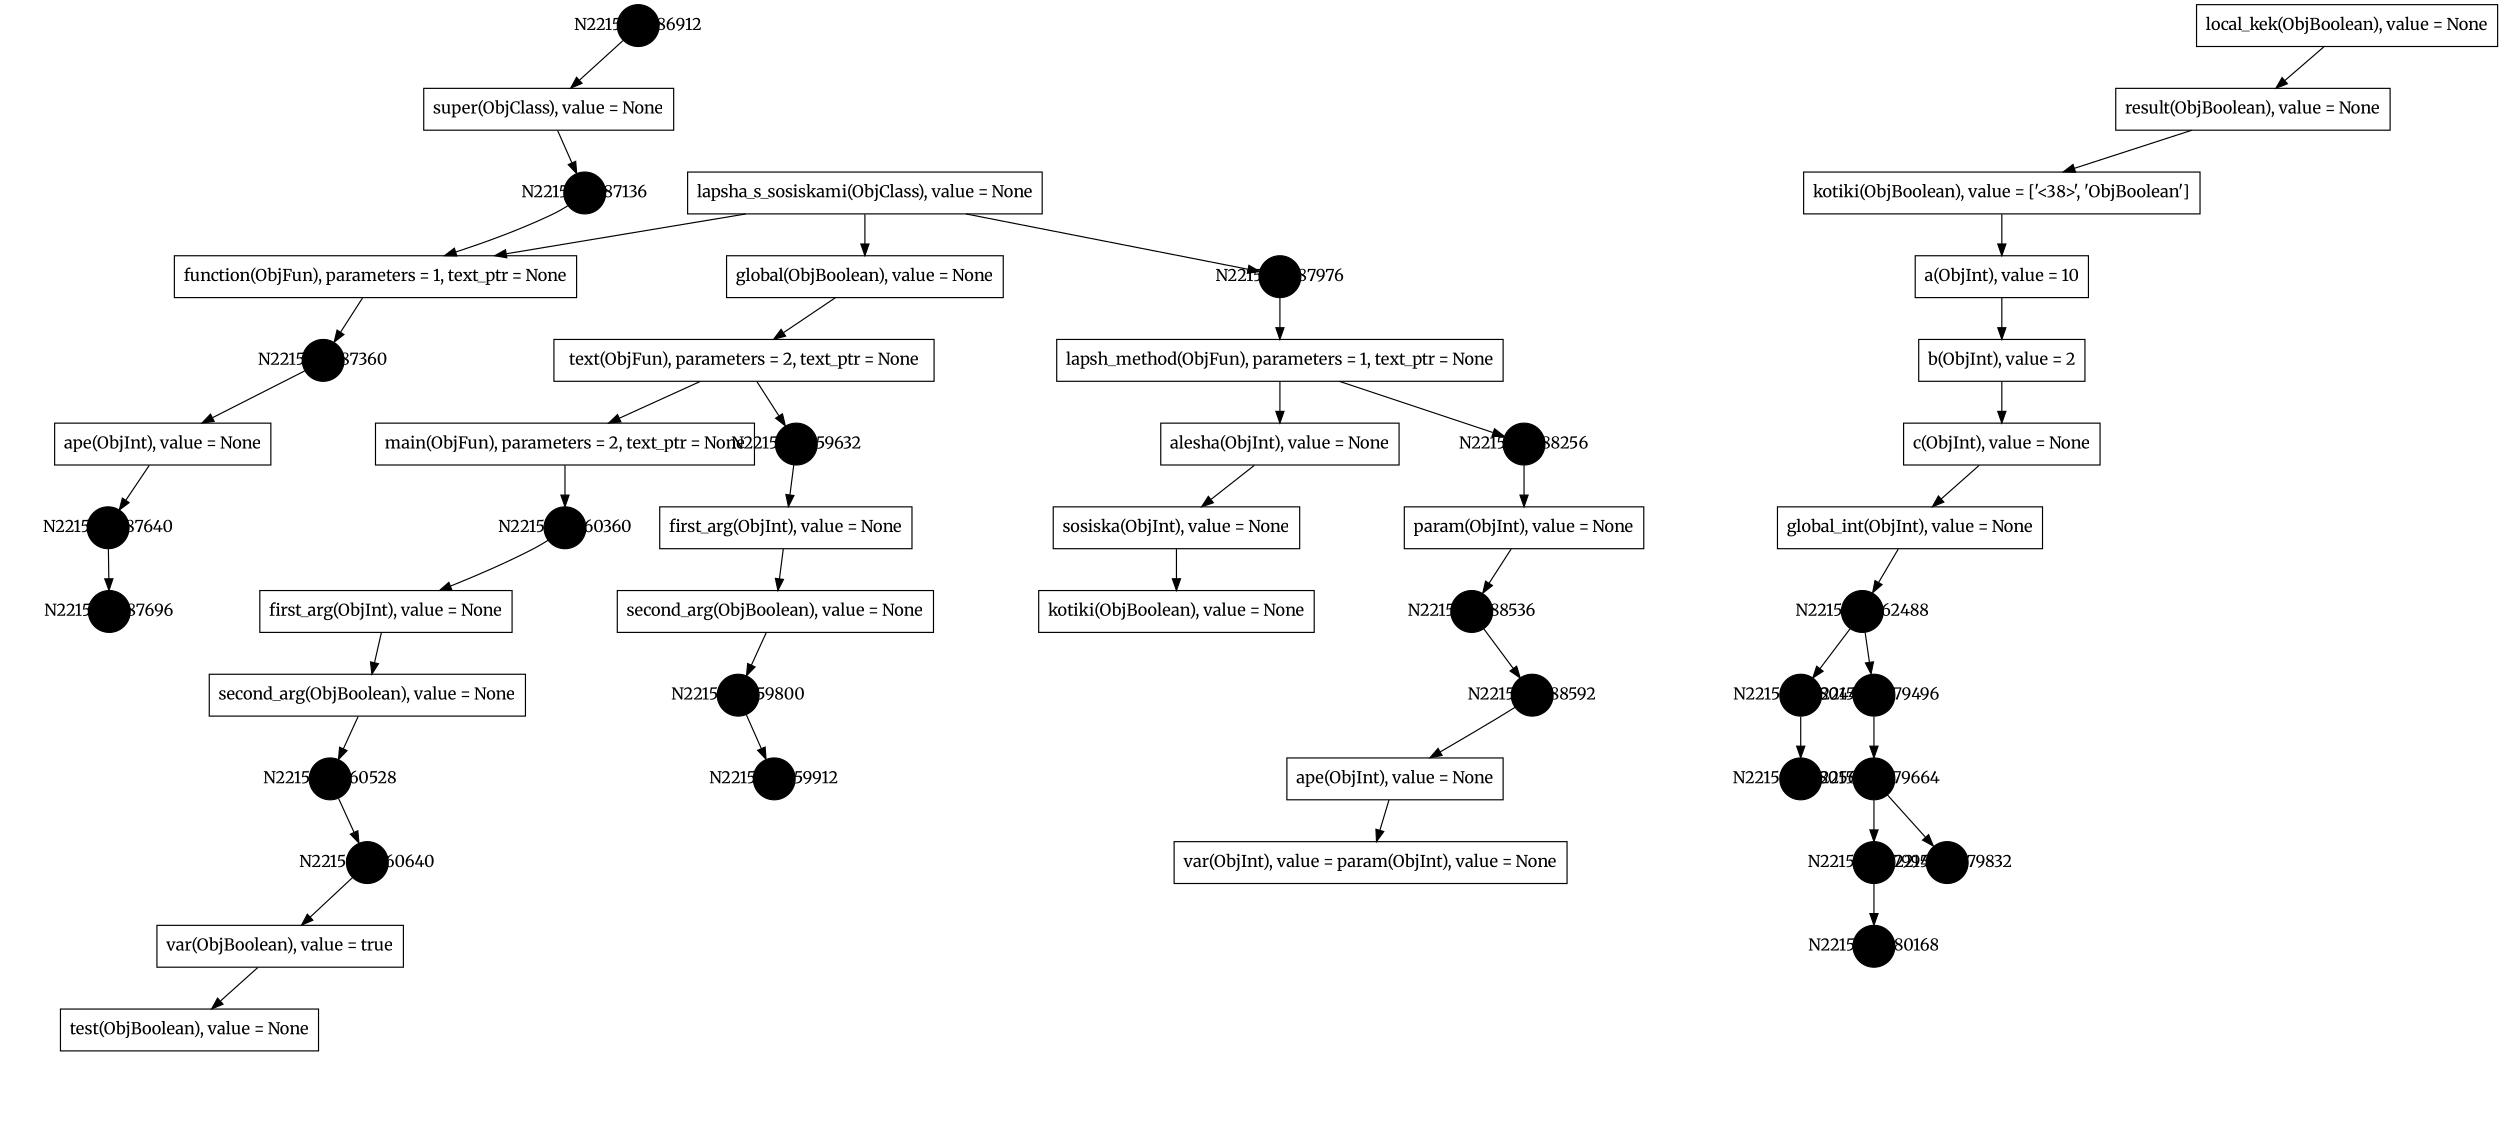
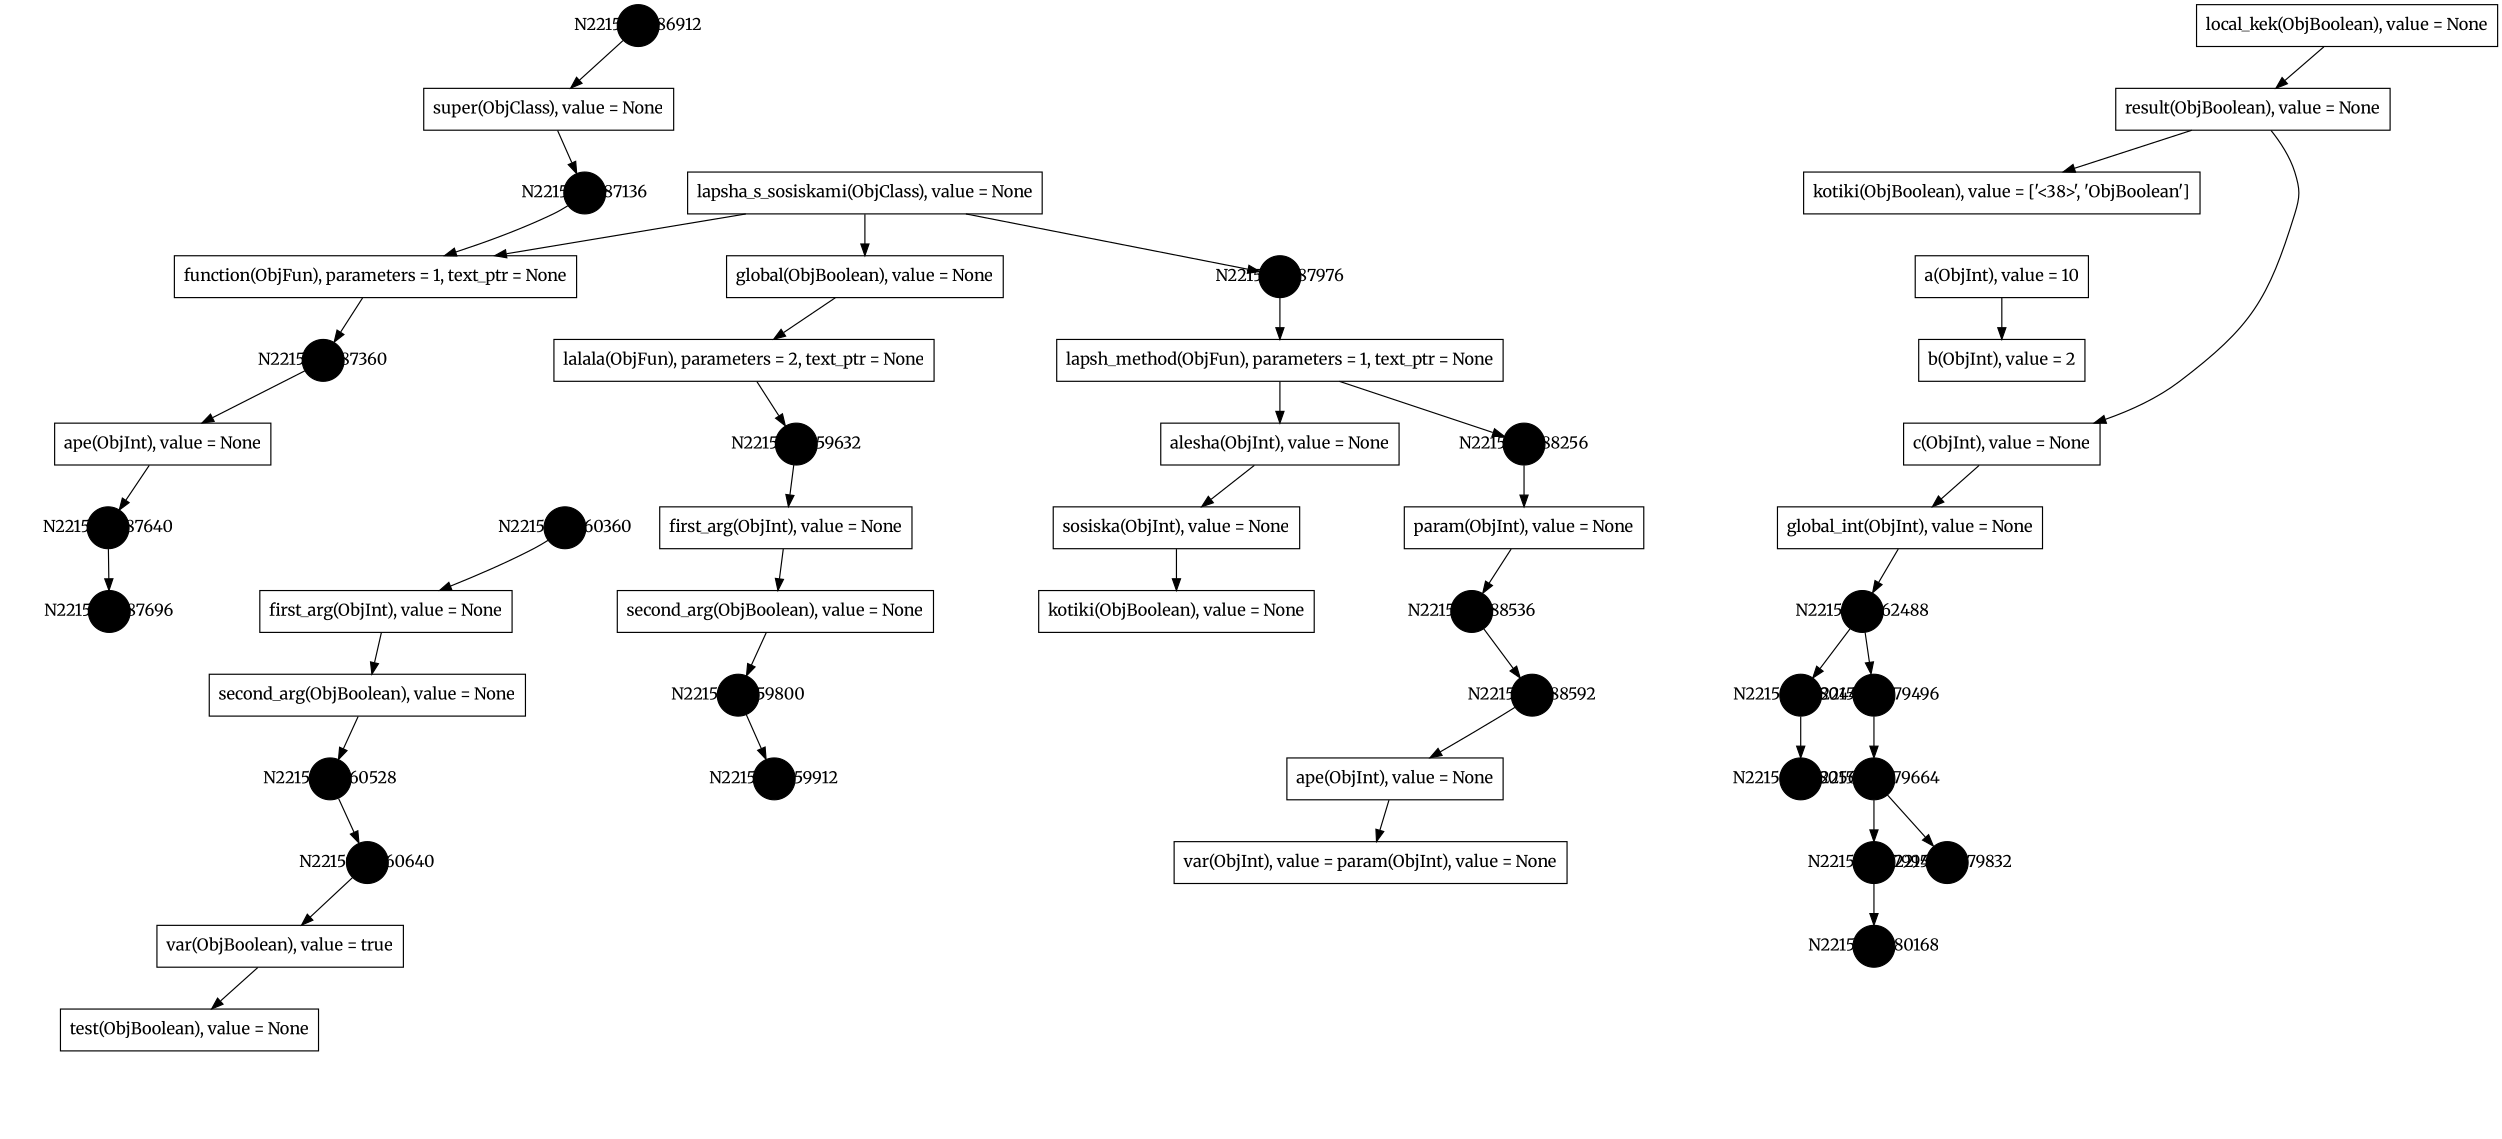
(2002, 229) -> none
(744, 360) -> (744, 360)
(2002, 397) -> (2256, 306)
(565, 444) -> none
